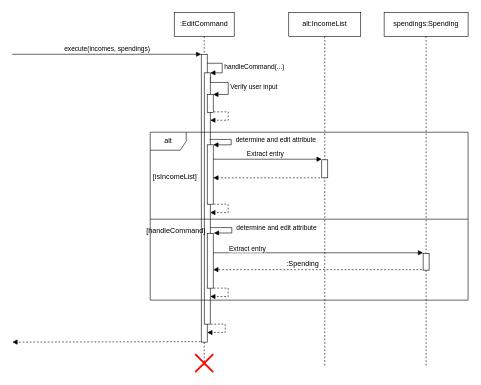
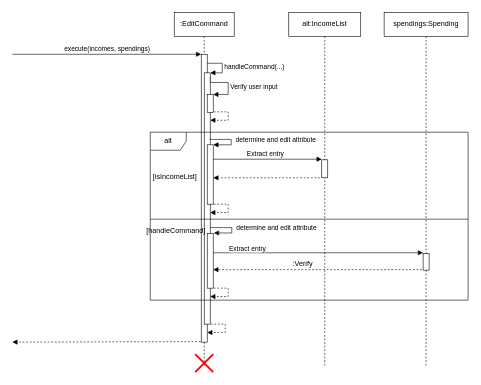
(303, 264) -> (303, 264)
